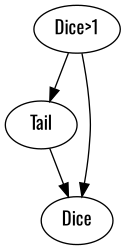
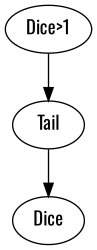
(90, 118) -> none
